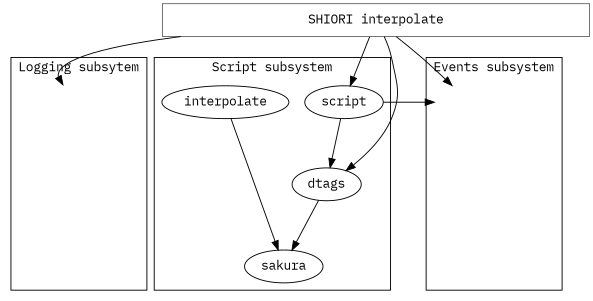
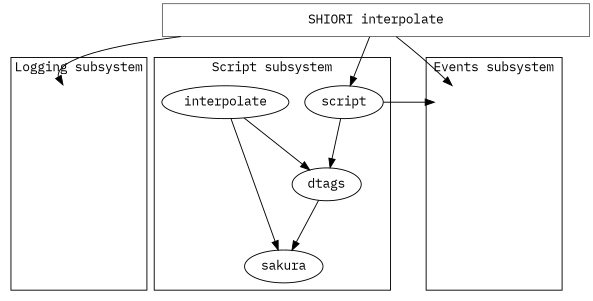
(79, 68) -> (79, 68)
(397, 96) -> (273, 141)
